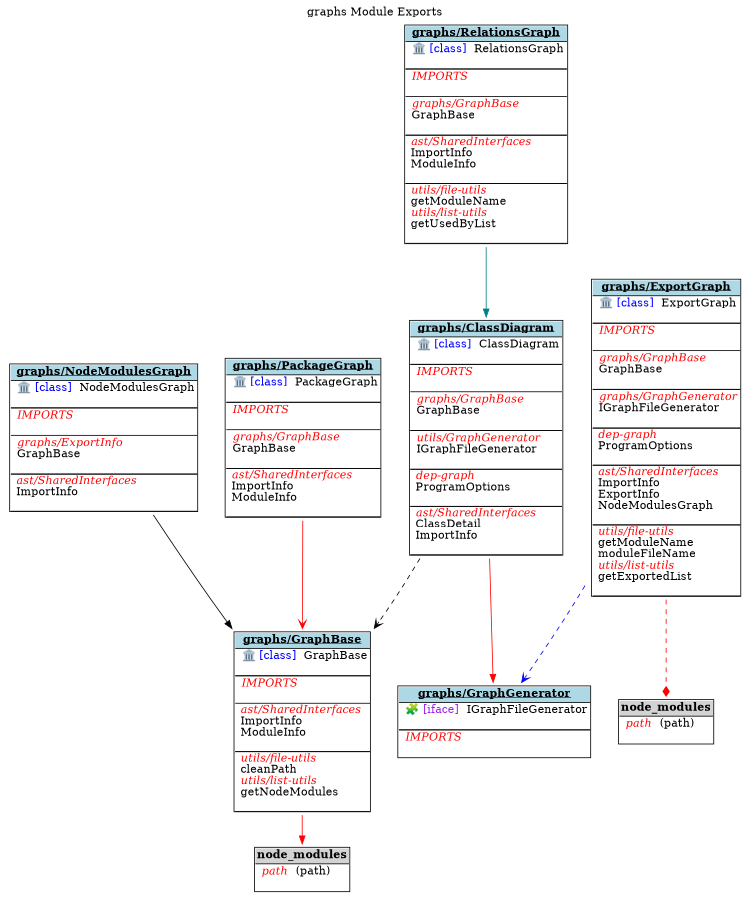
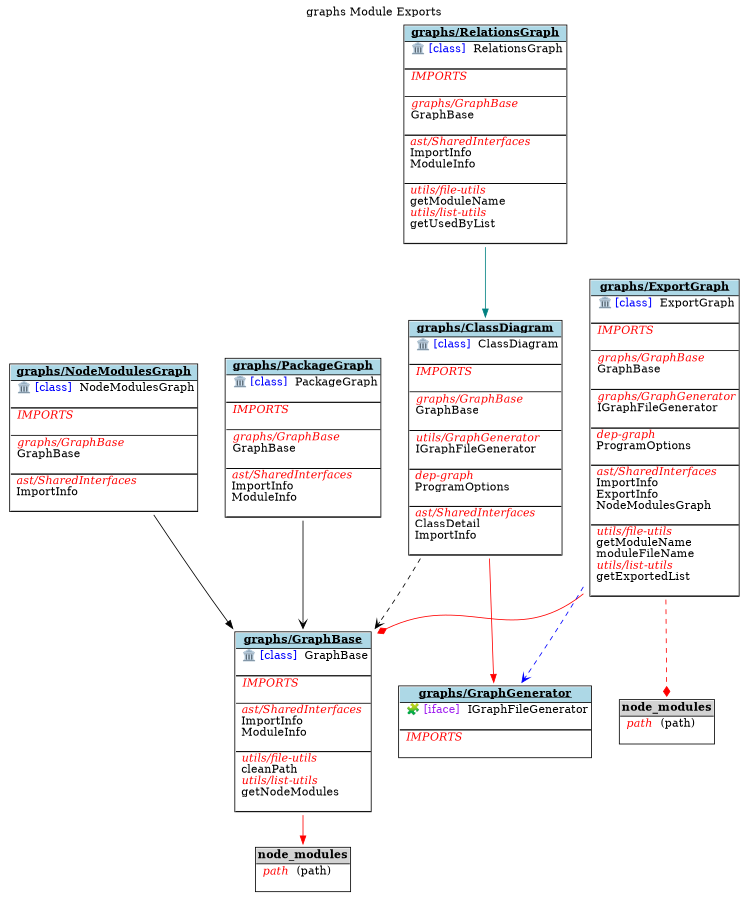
(70, 443) -> (71, 443)
(303, 570) -> (303, 570)
none -> (482, 618)
